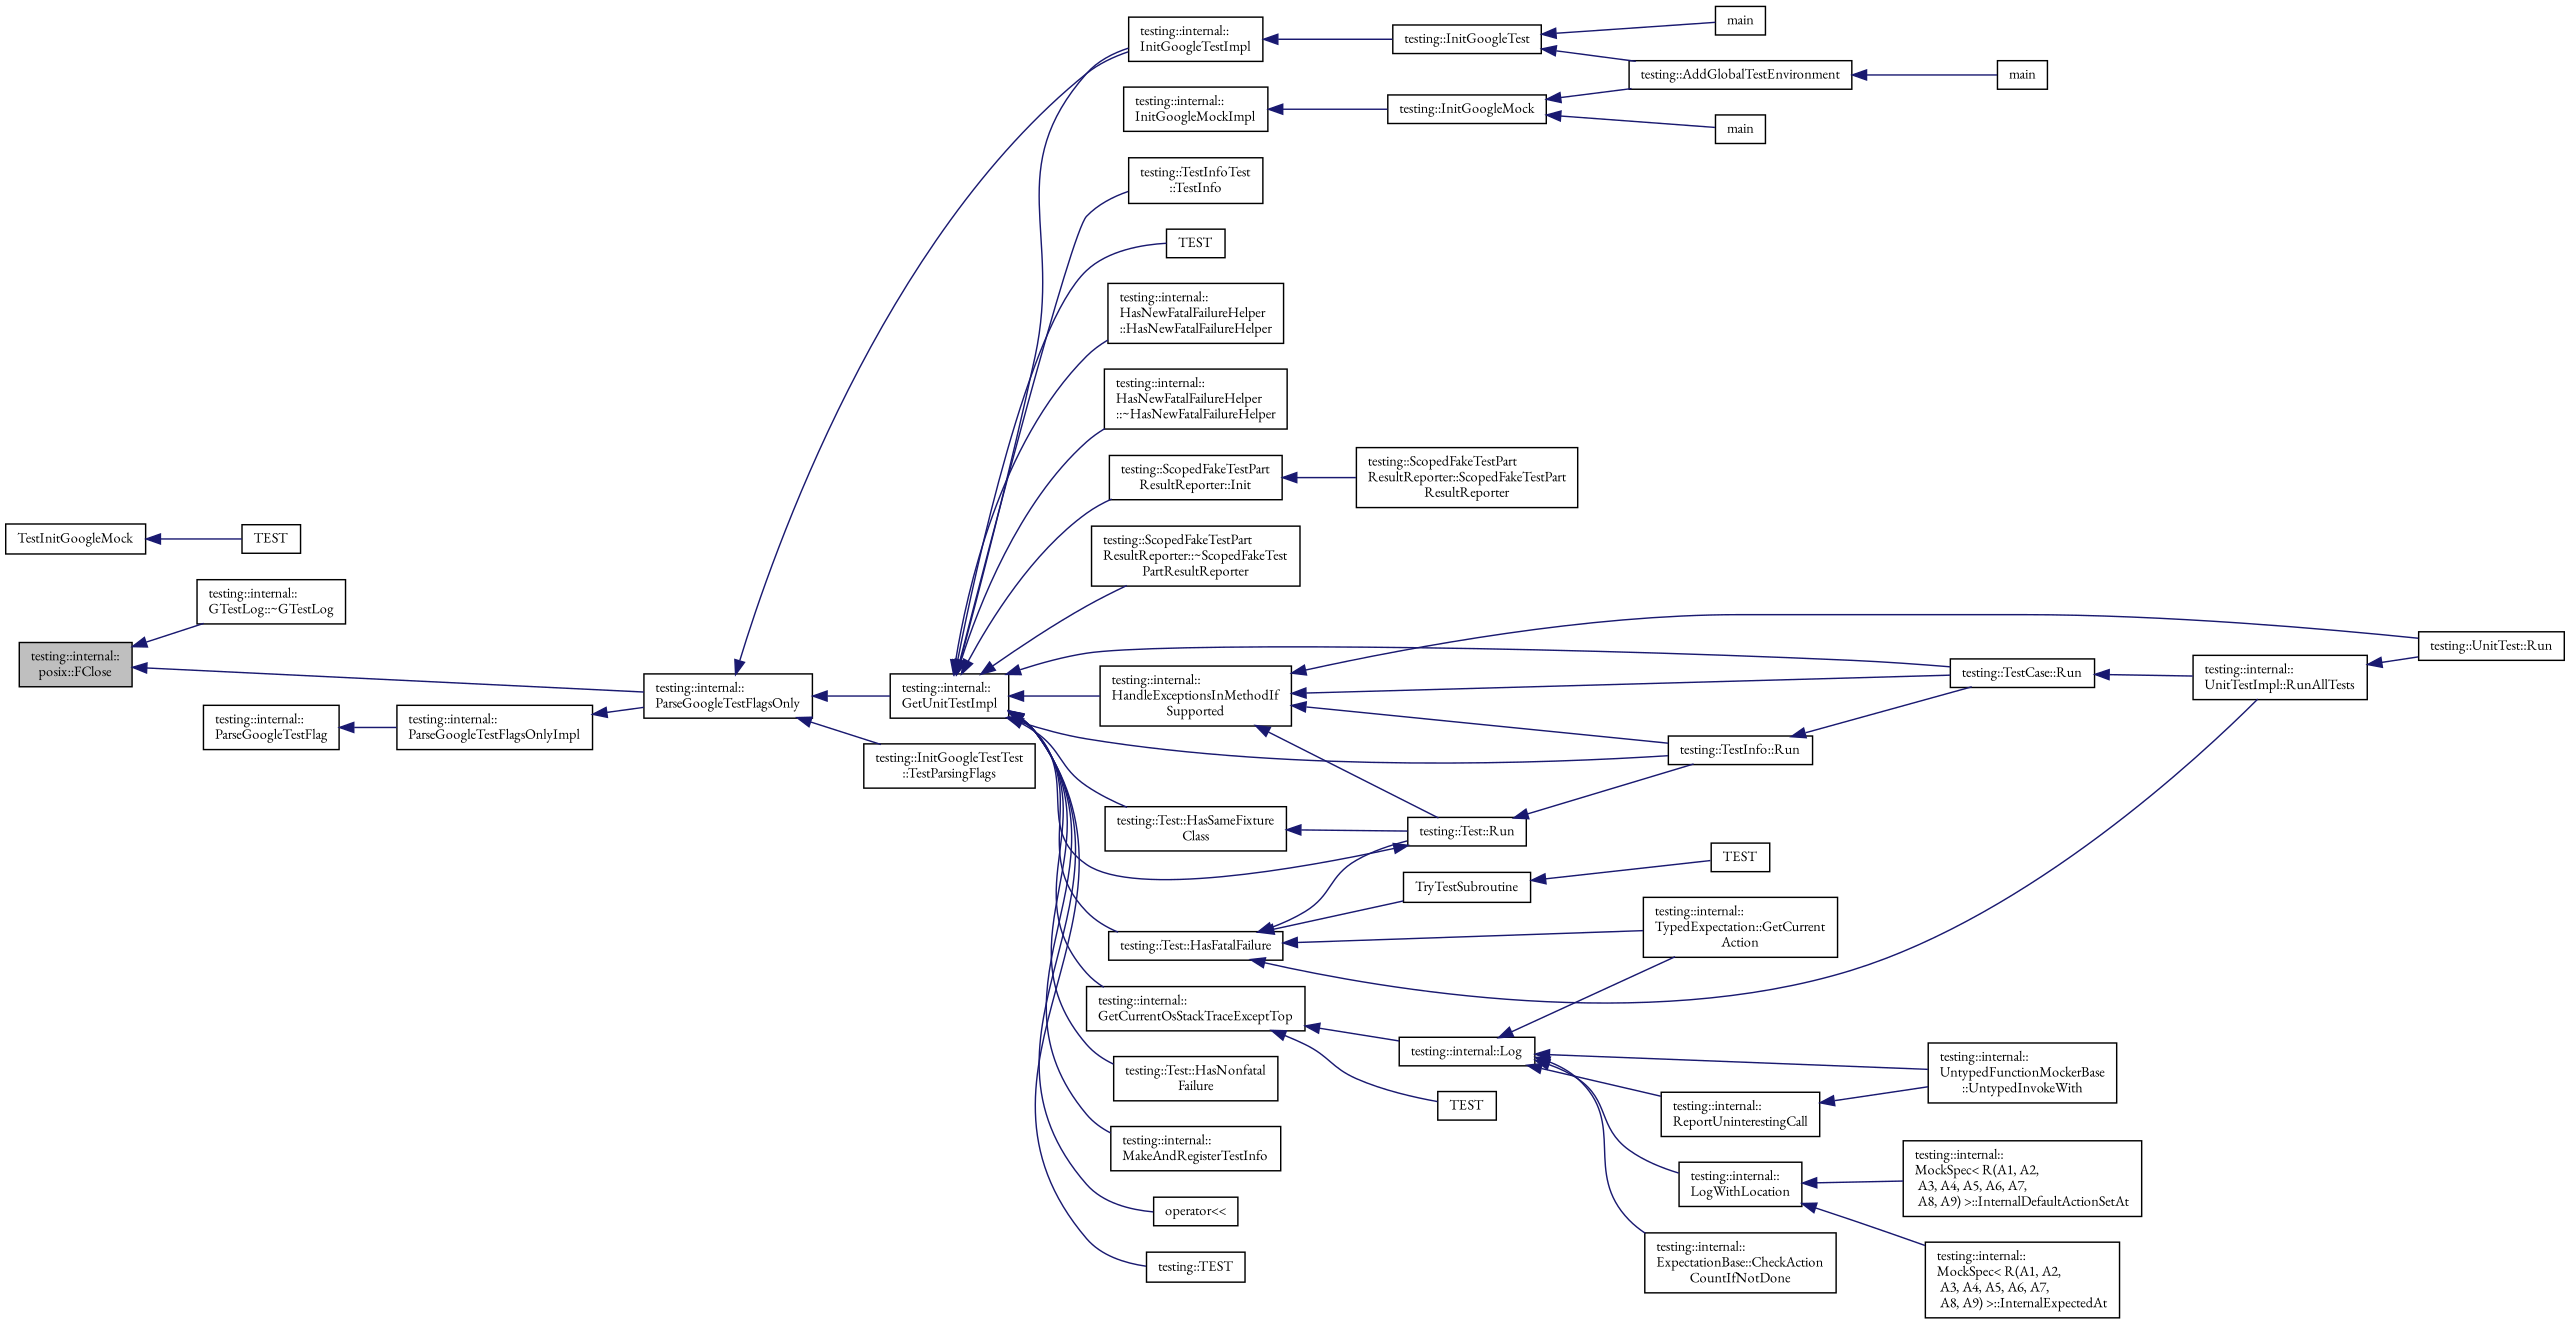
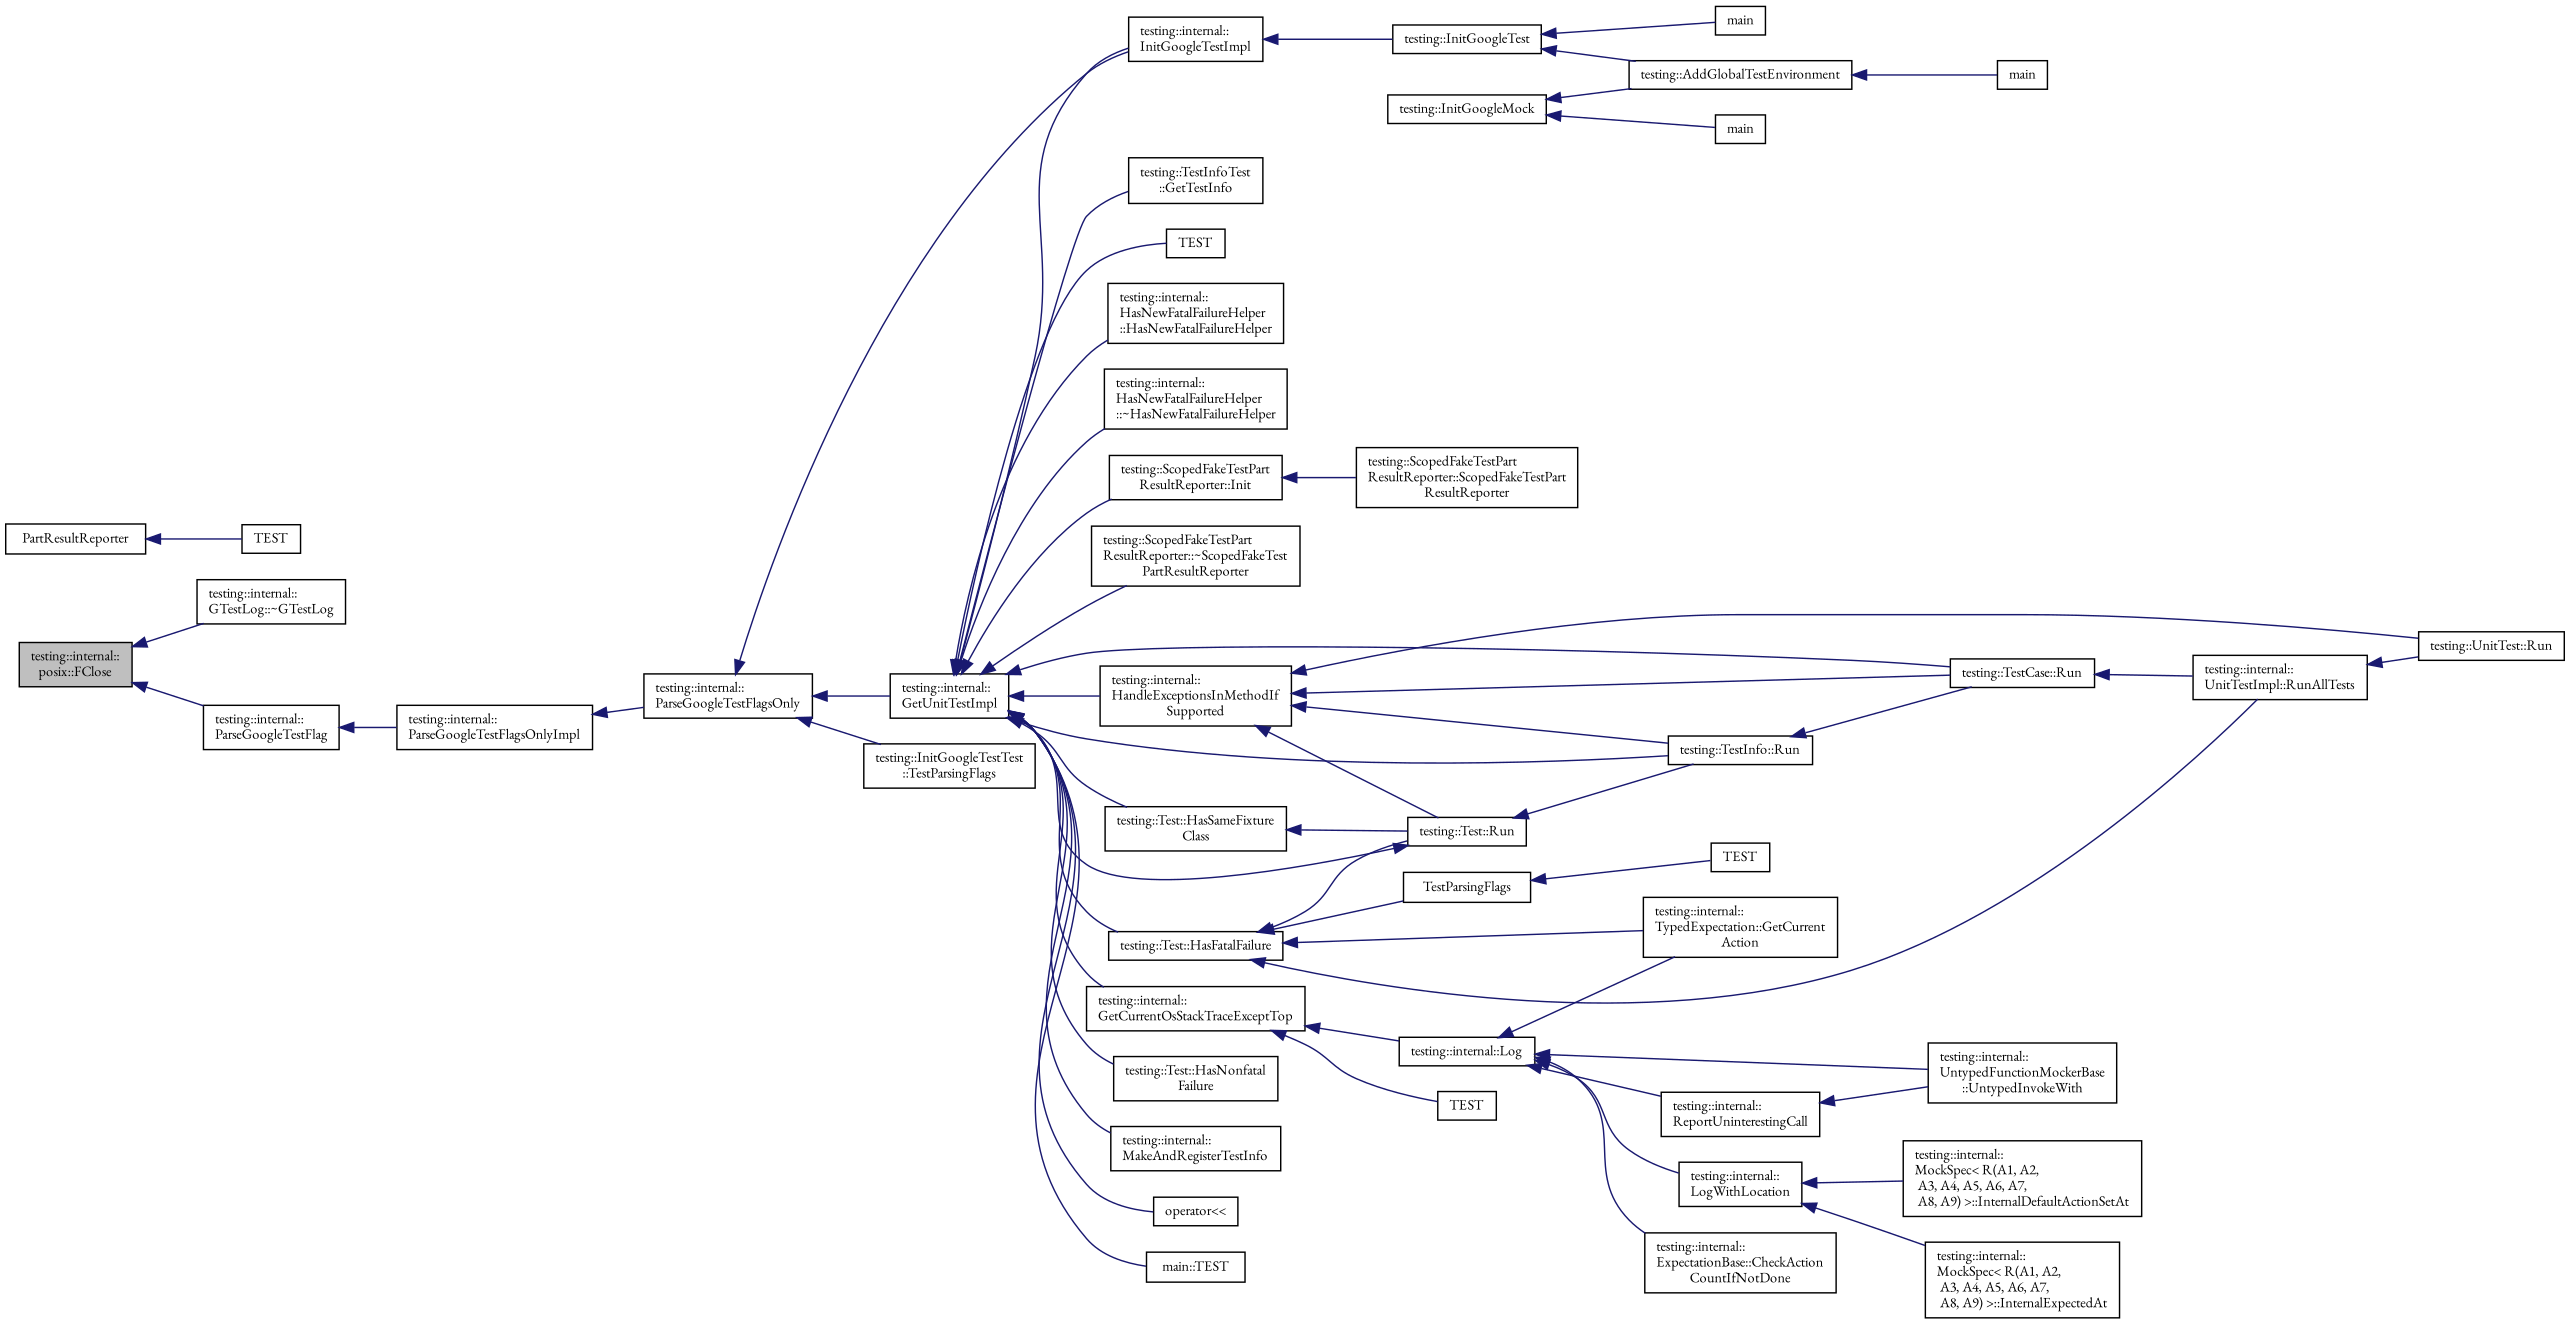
(1196, 109) -> none
(1196, 181) -> (1196, 181)
(76, 539) -> (76, 539)
(395, 680) -> (175, 697)
(1467, 887) -> (1467, 887)
(1196, 1267) -> (1196, 1267)
